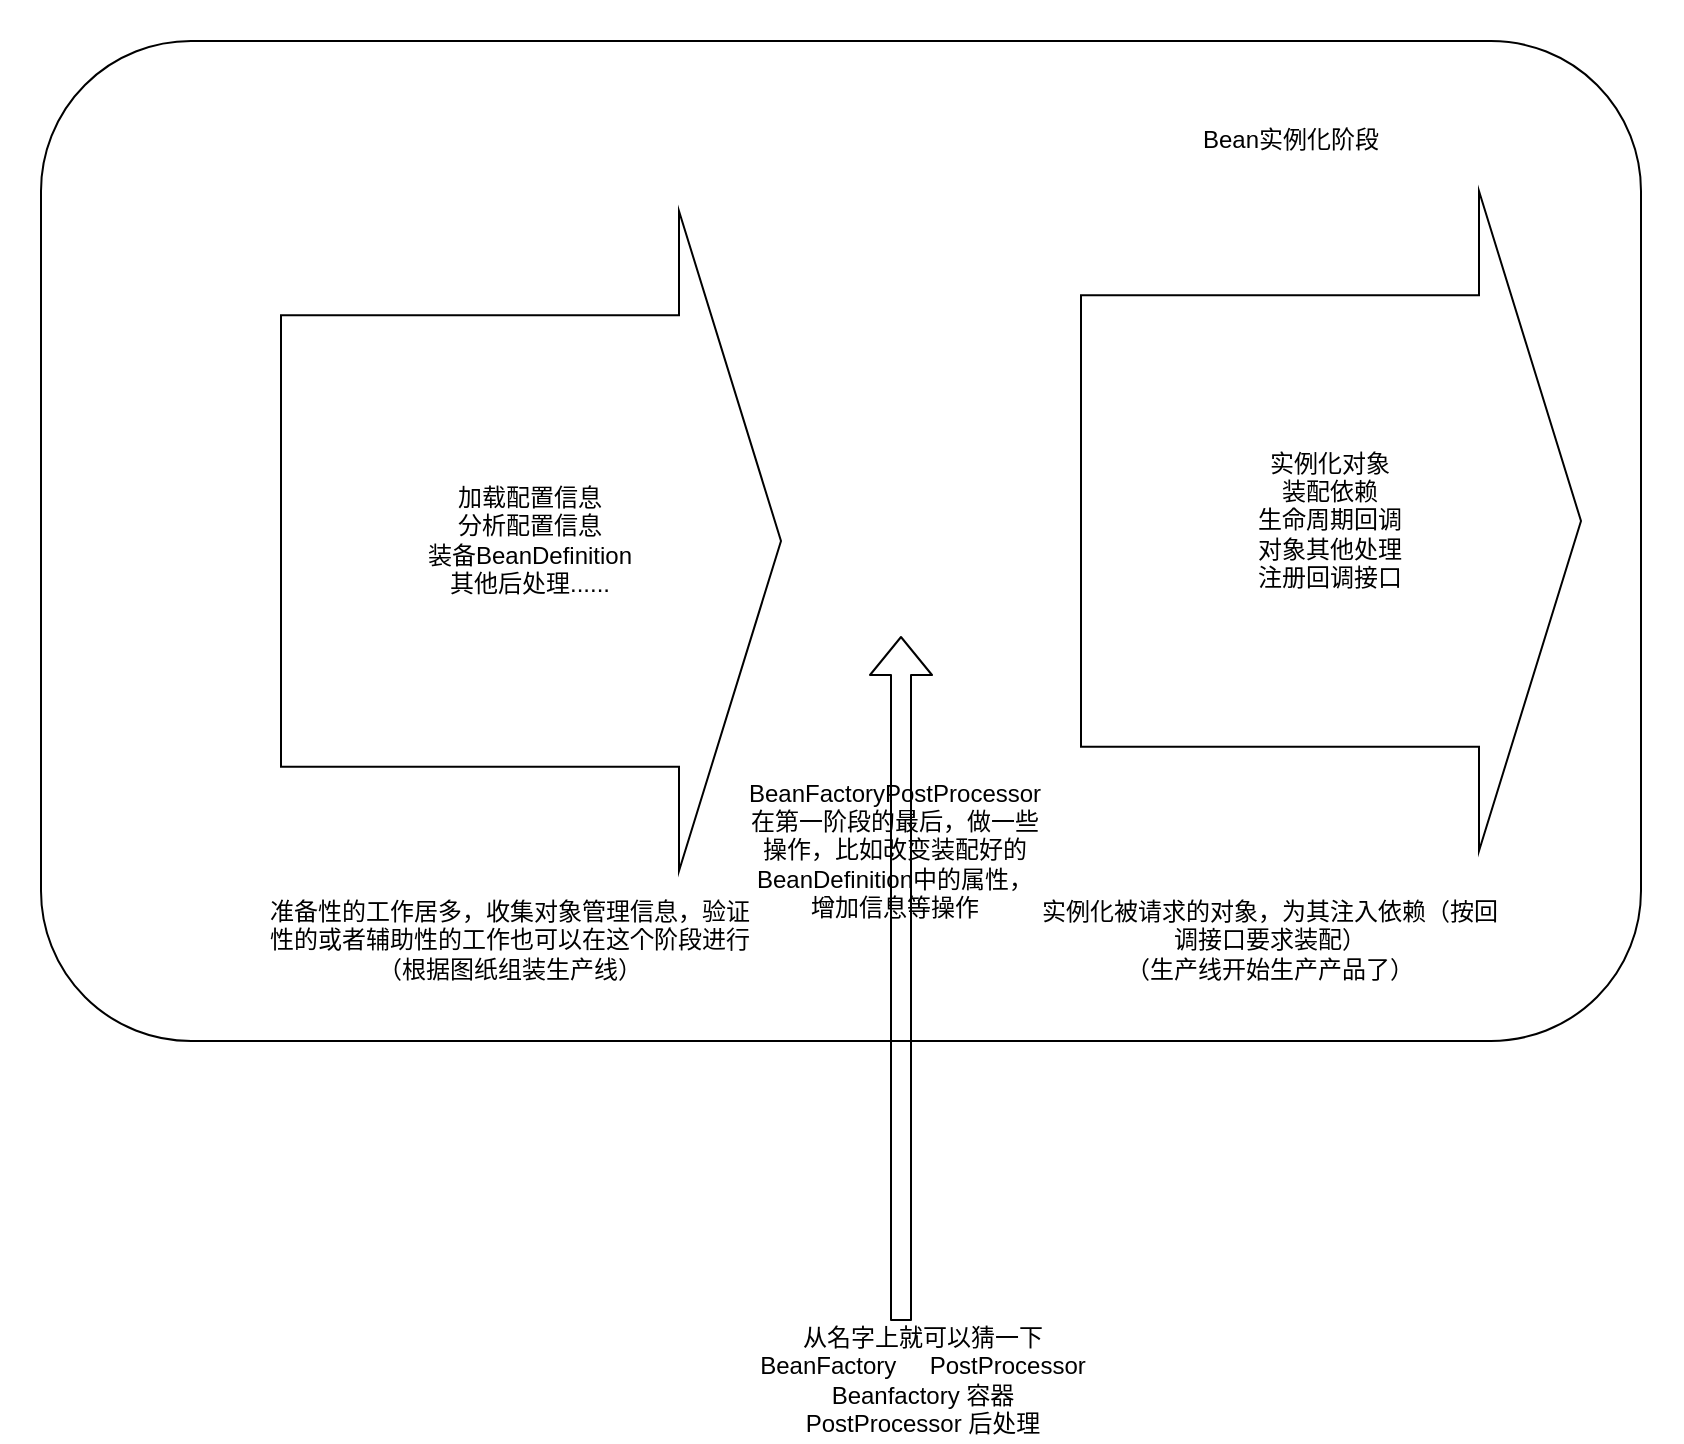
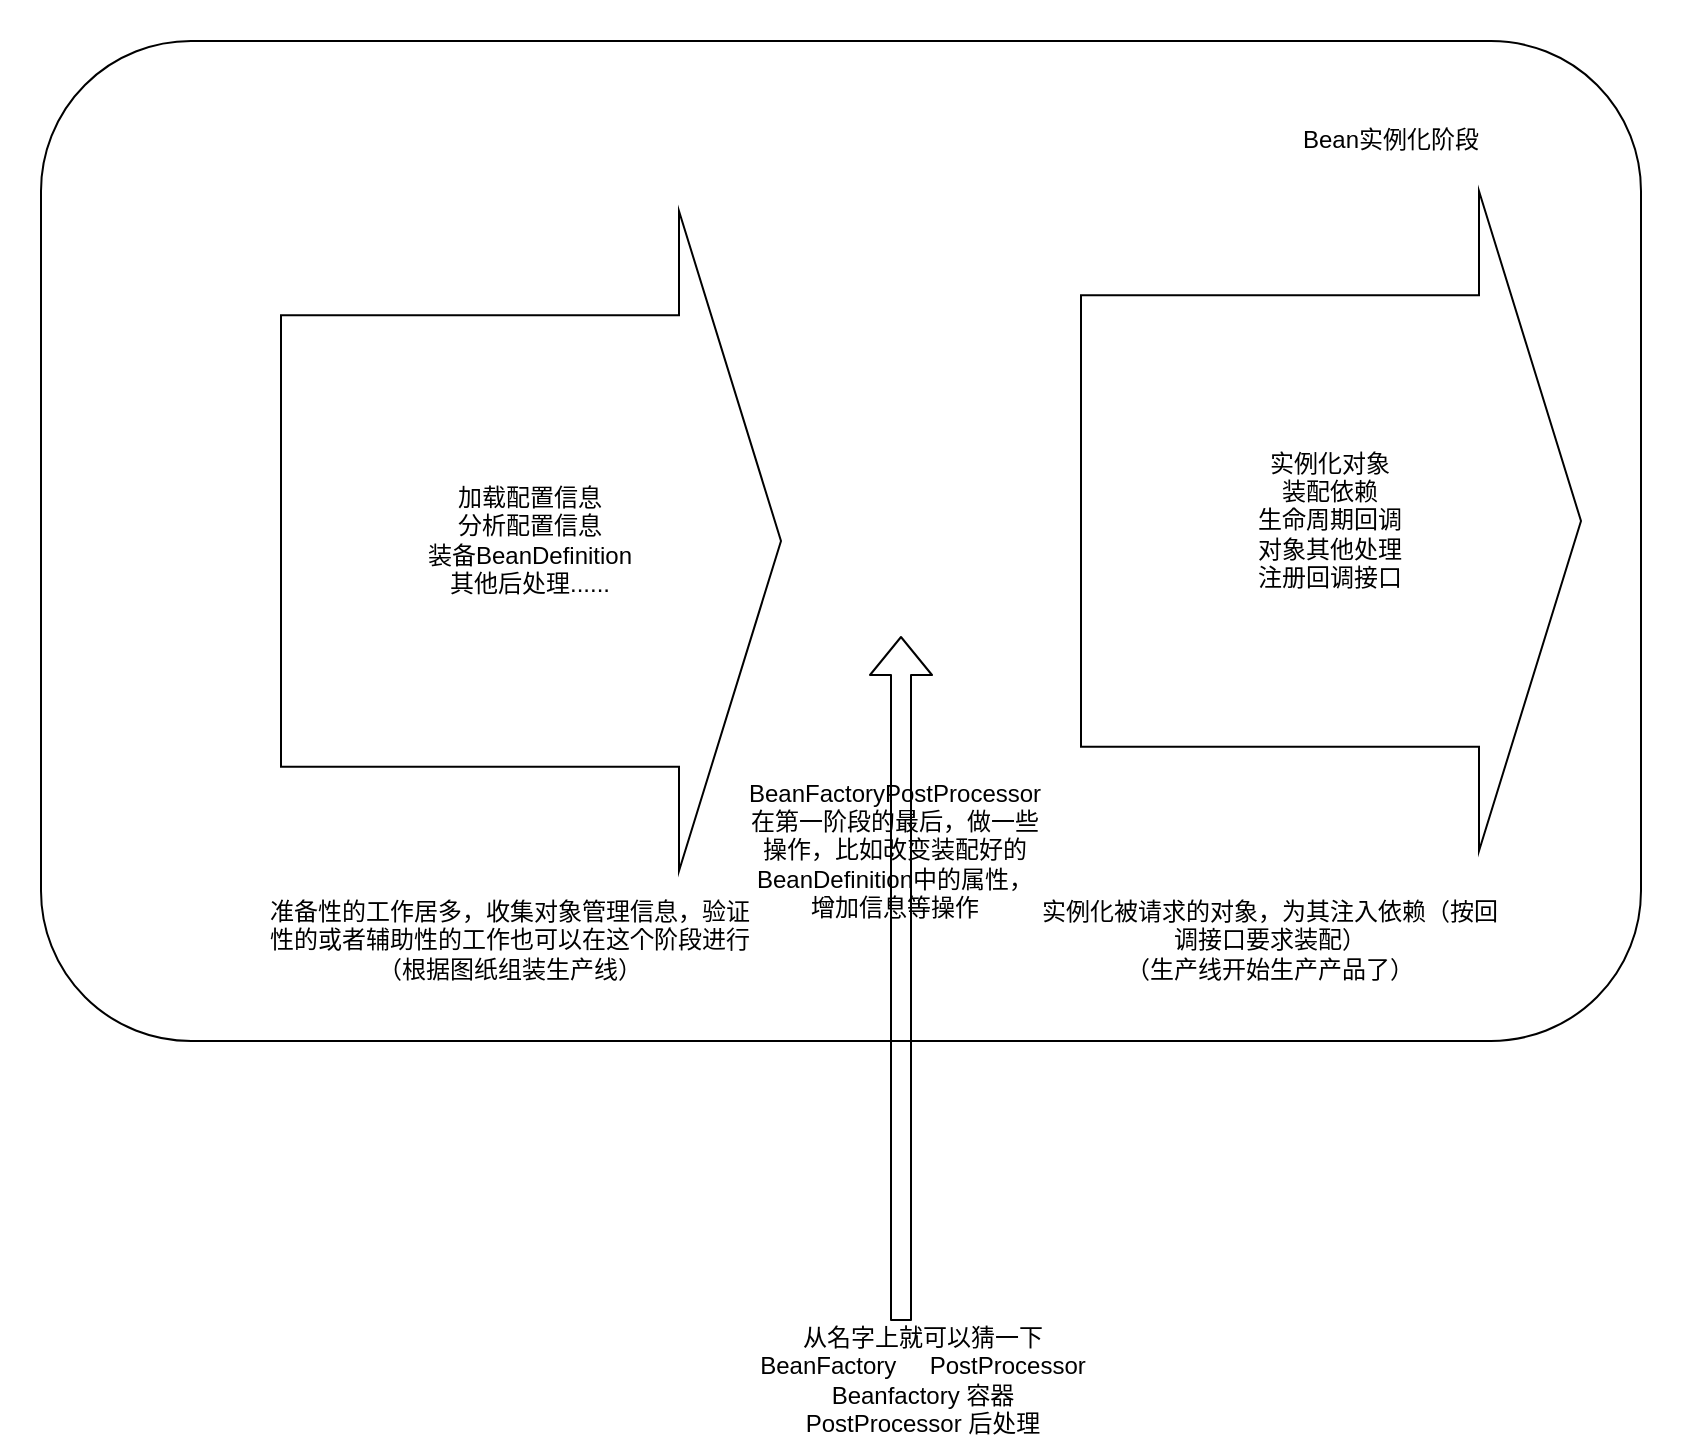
(1291, 141) -> (1391, 141)
